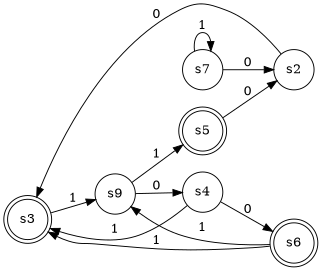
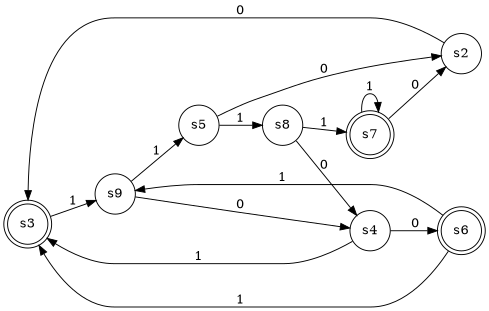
(203, 70) -> (370, 135)
none -> (283, 125)
(203, 131) -> (199, 125)
